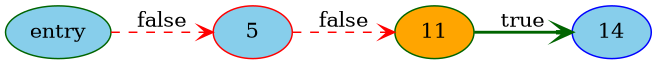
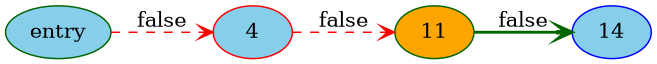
(523, 21) -> (523, 21)
(253, 32) -> (253, 32)
